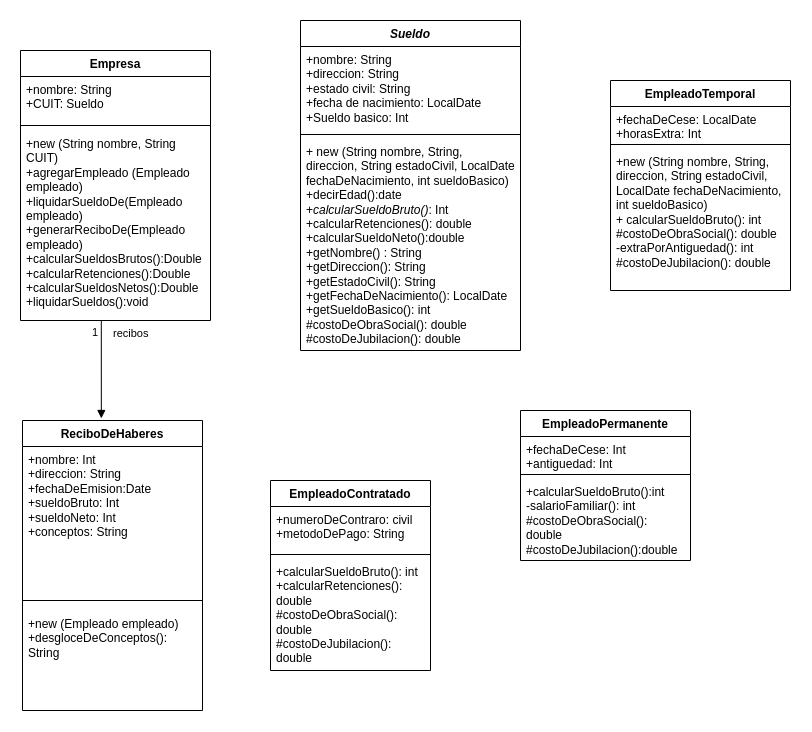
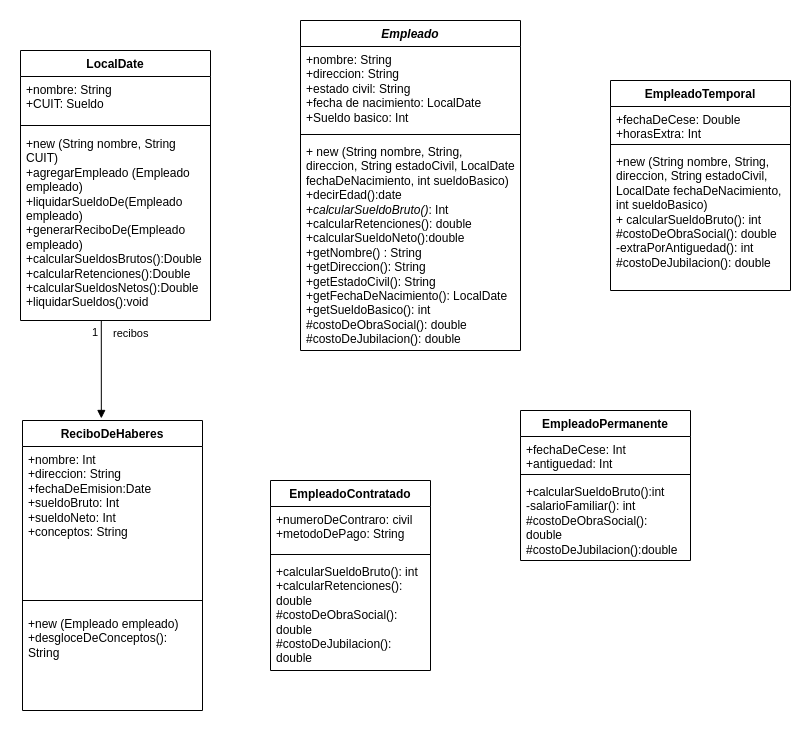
(411, 35) -> (411, 35)
(116, 65) -> (116, 65)
(689, 128) -> (679, 128)
